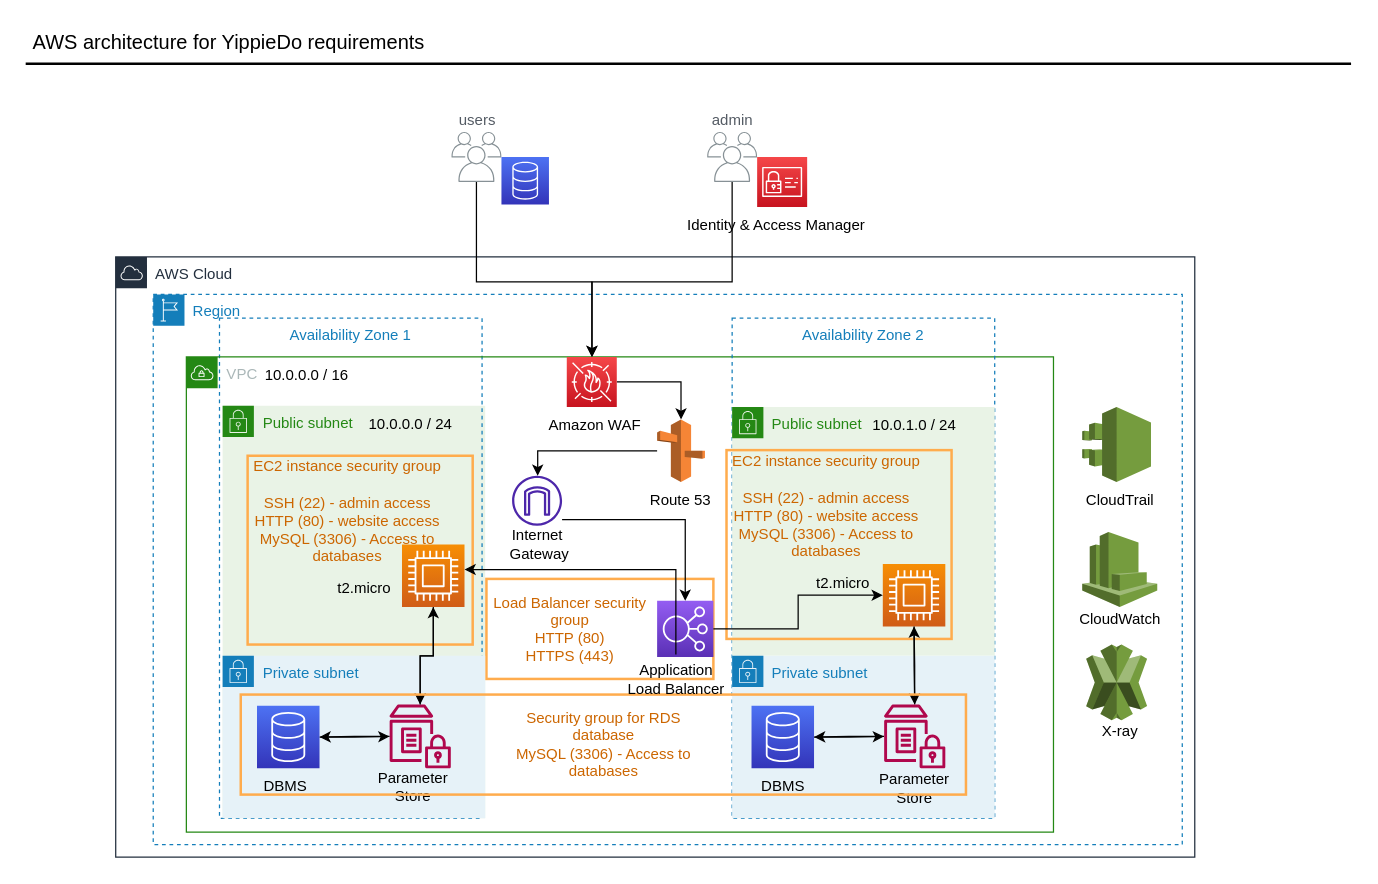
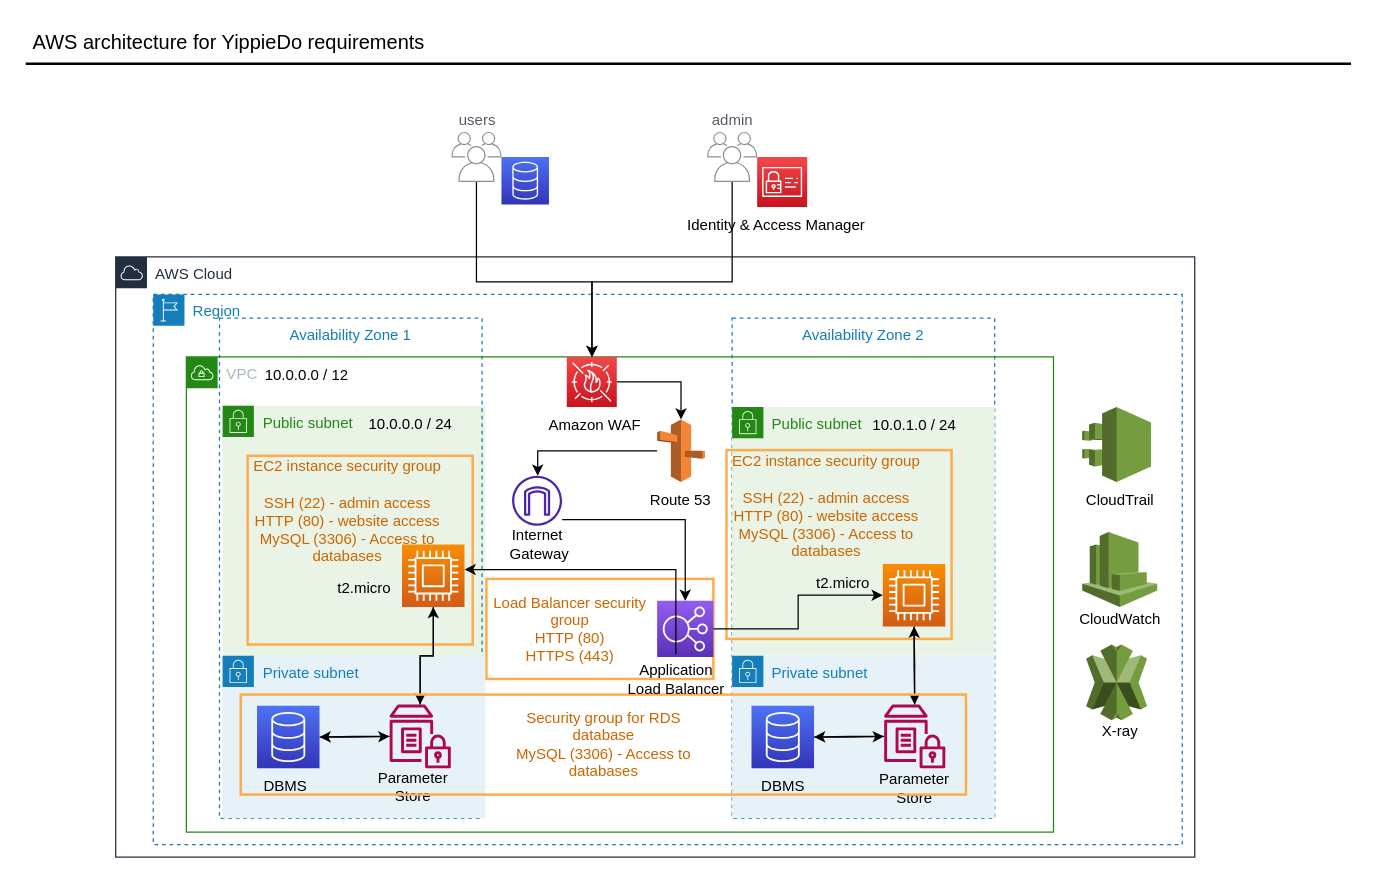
(307, 376) -> (307, 376)
